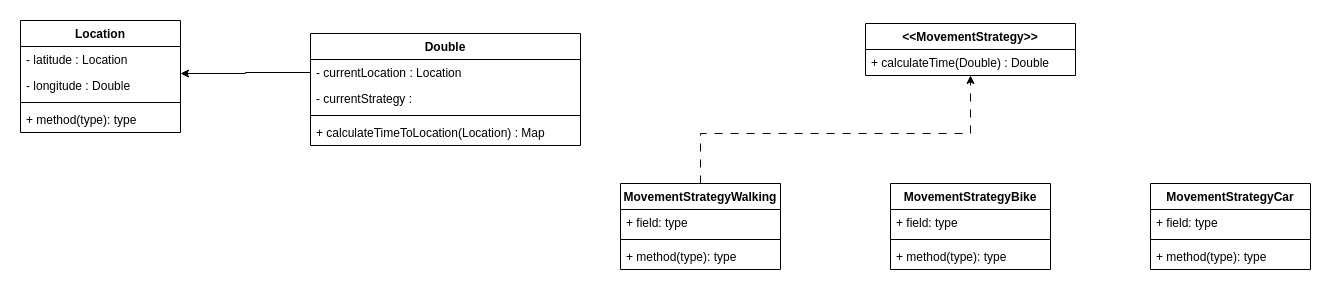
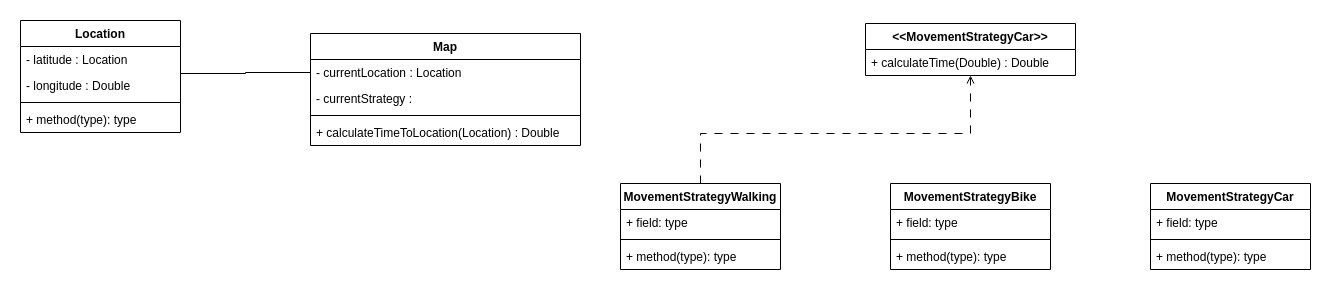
(971, 38) -> (971, 38)
(446, 48) -> (446, 48)
(189, 74) -> (187, 74)
(971, 83) -> (971, 81)
(440, 134) -> (447, 141)
